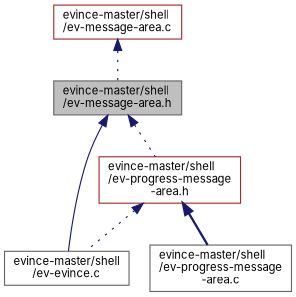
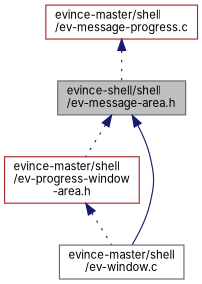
(118, 22) -> (122, 22)
(118, 98) -> (122, 98)
(170, 180) -> (72, 180)
(67, 268) -> (122, 262)
(221, 268) -> none
